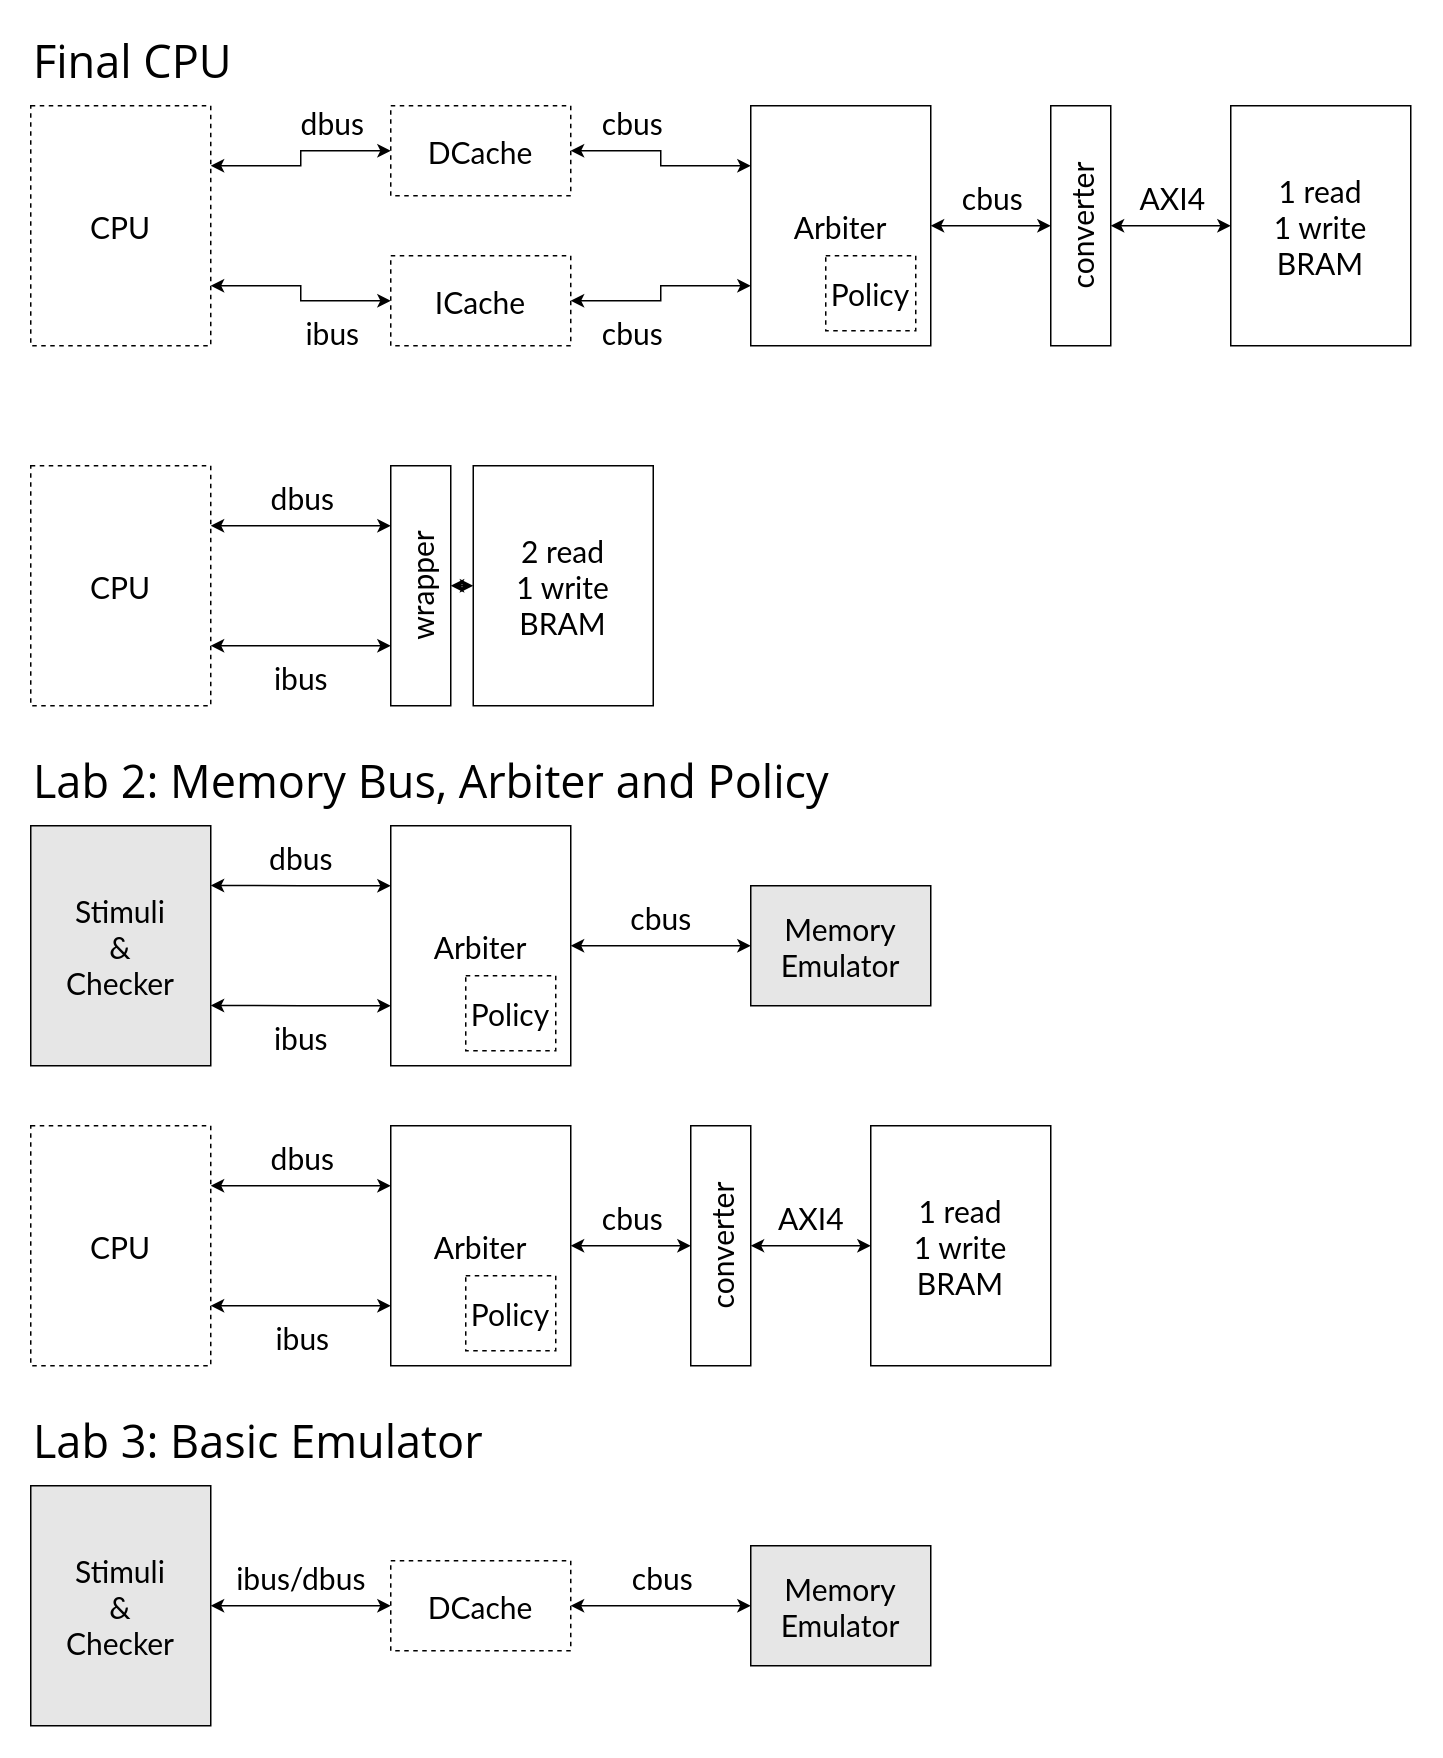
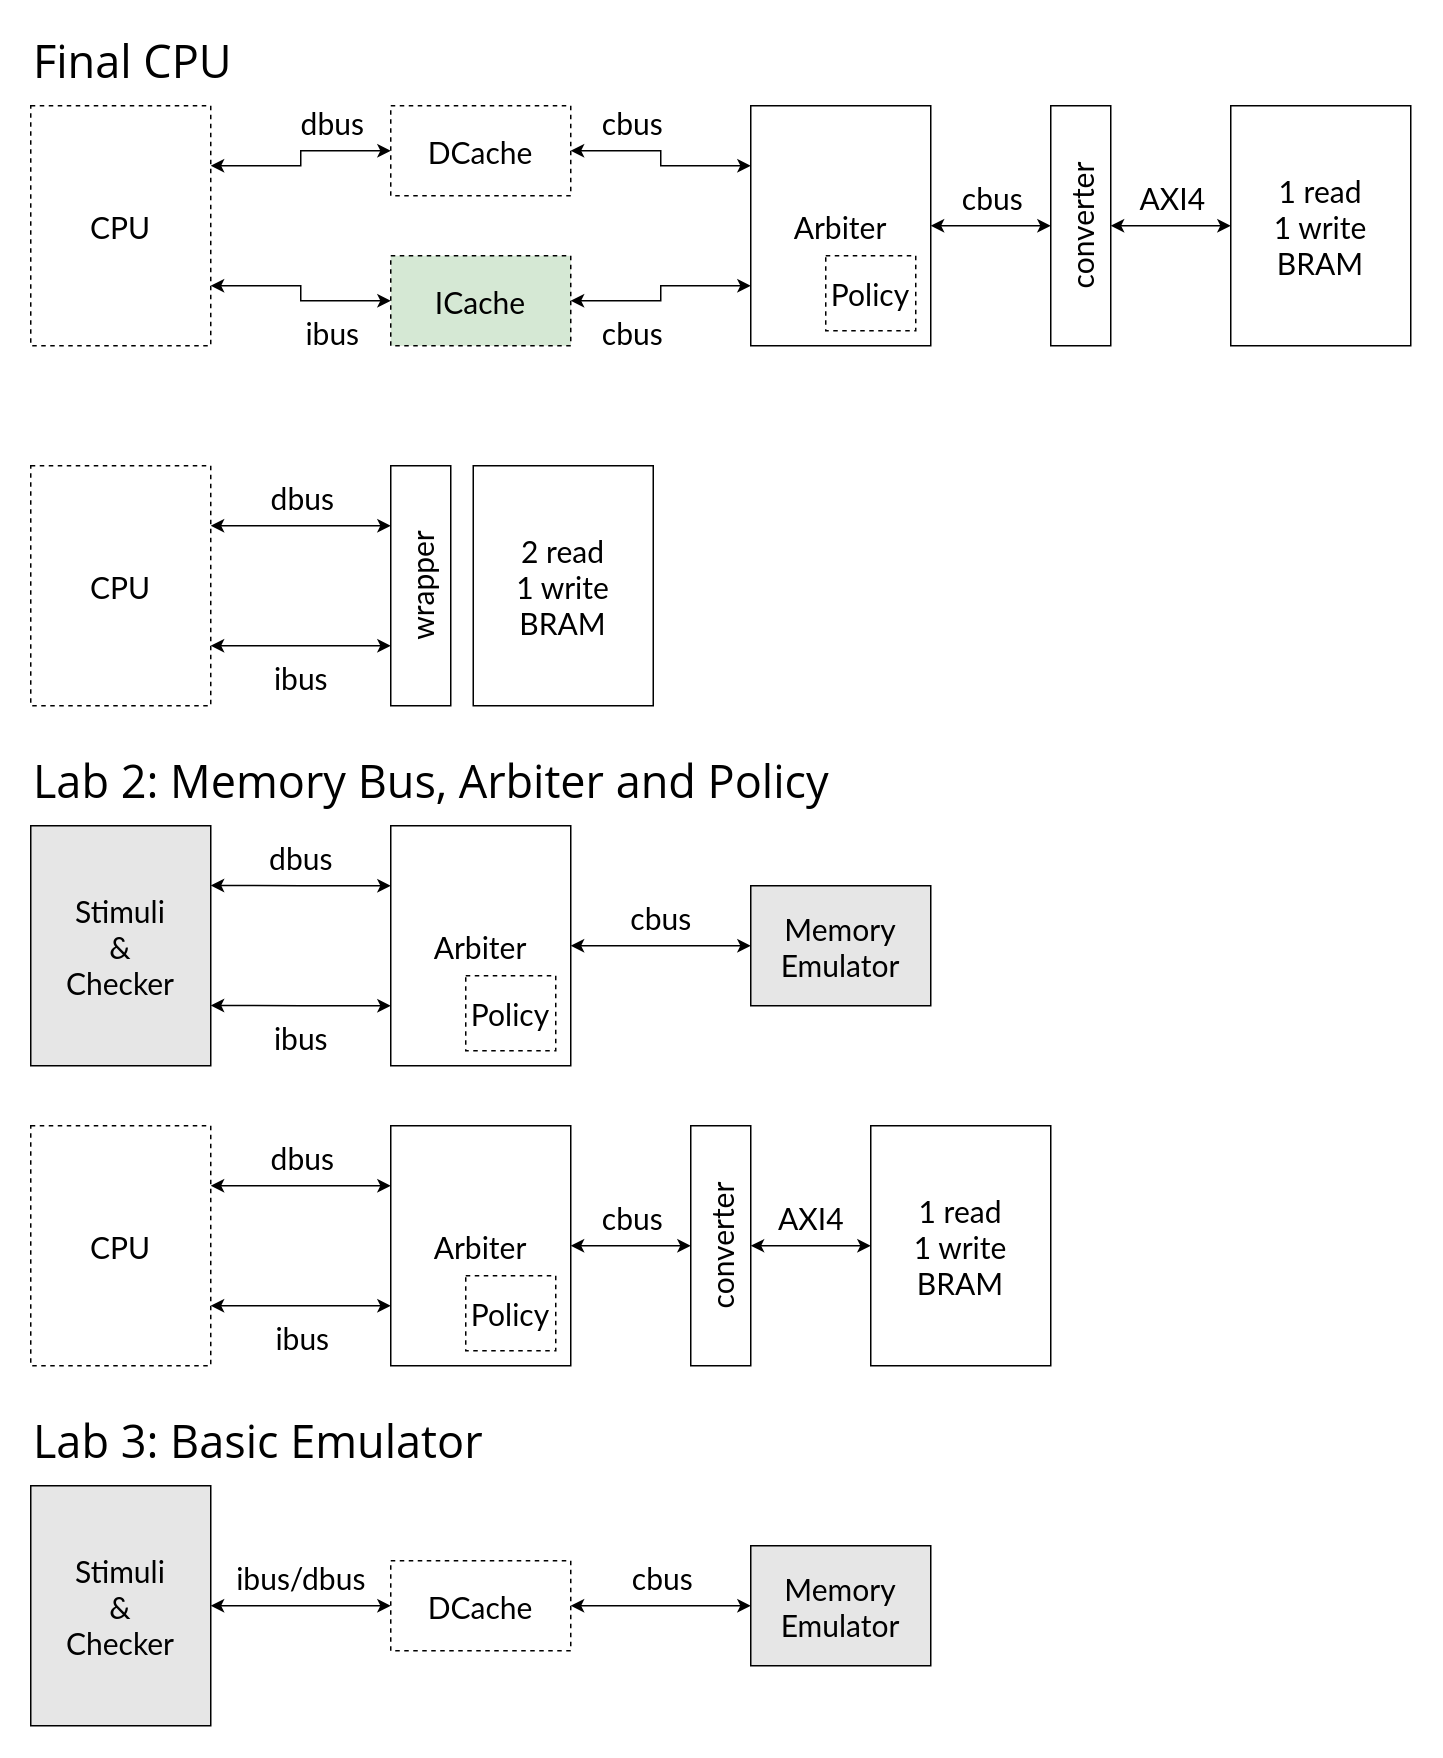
(481, 301) -> (481, 301)
(461, 586) -> none
